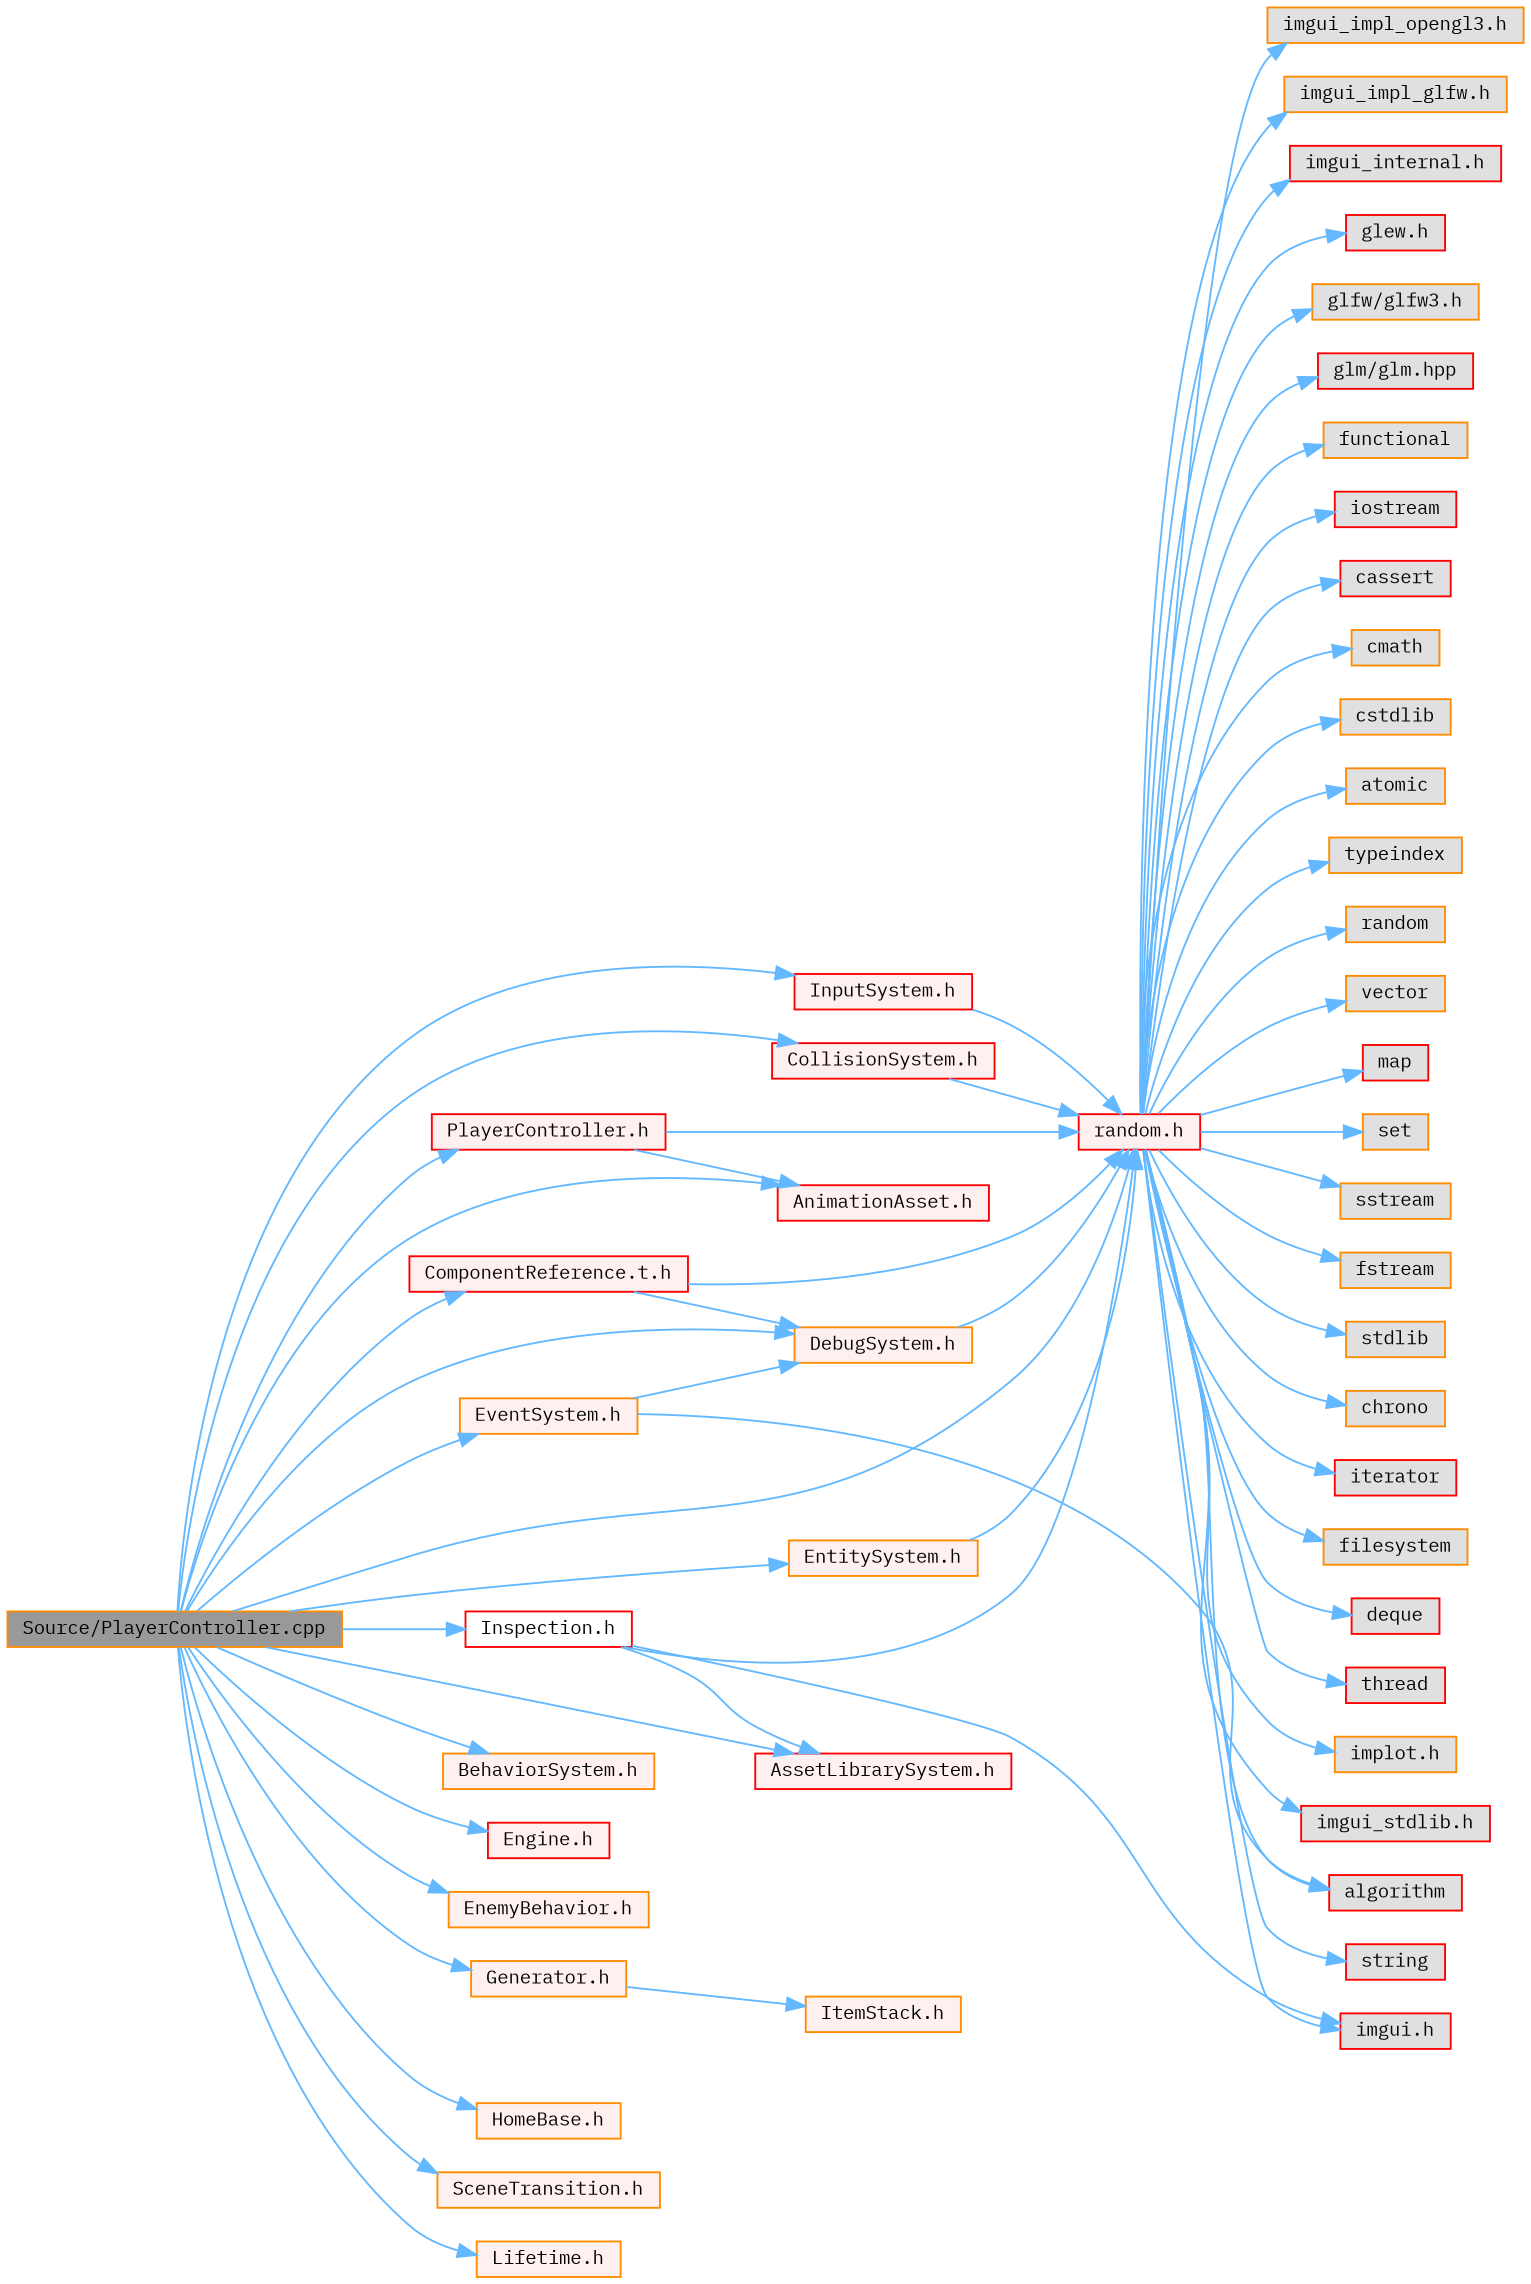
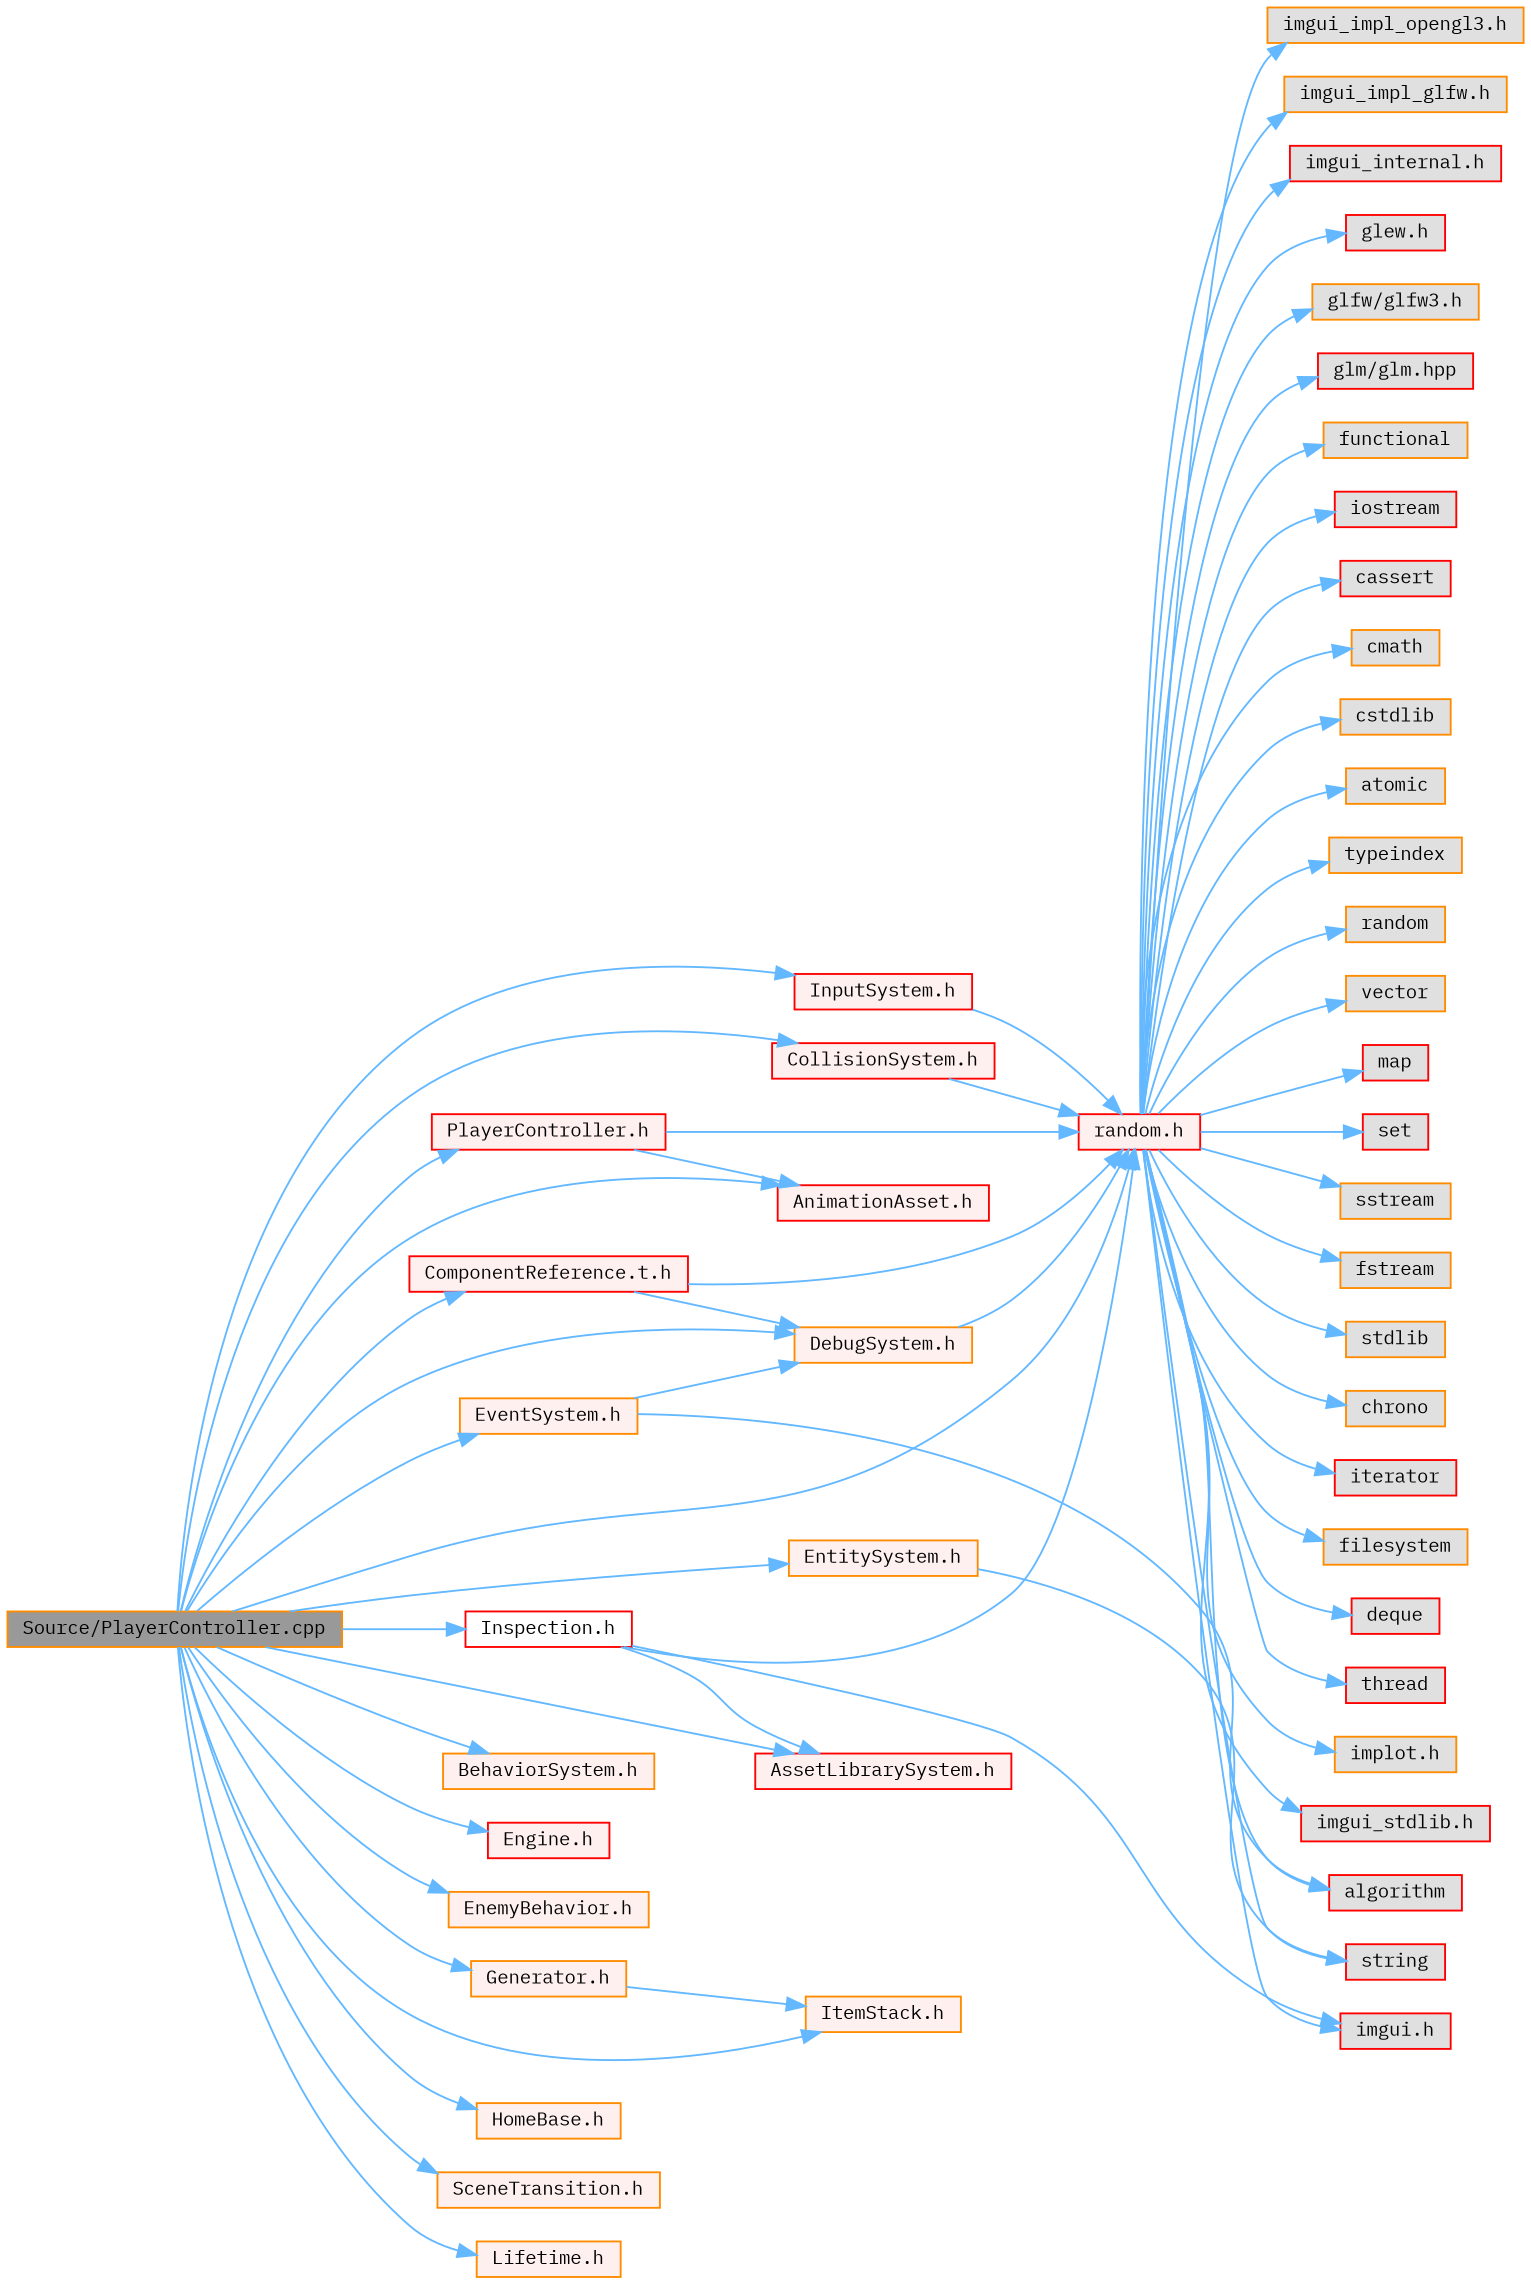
(1396, 1132) -> (1396, 1132)
(1072, 1424) -> (1190, 1665)
none -> (393, 2003)
